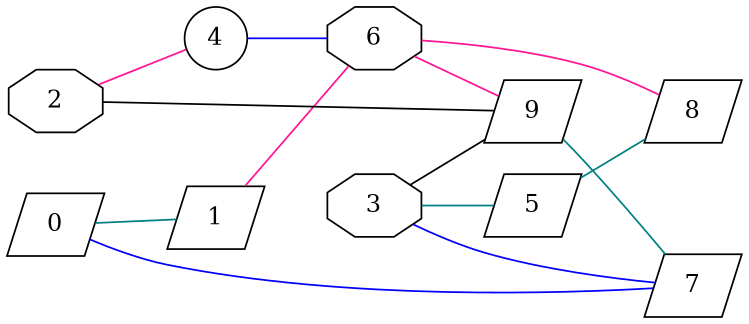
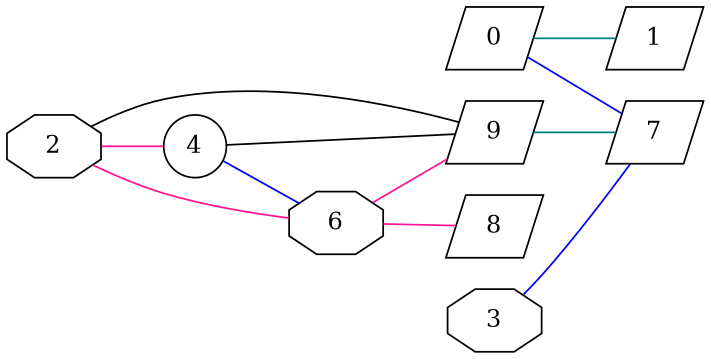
(297, 126) -> (188, 200)
(448, 162) -> (341, 140)
(533, 206) -> none
